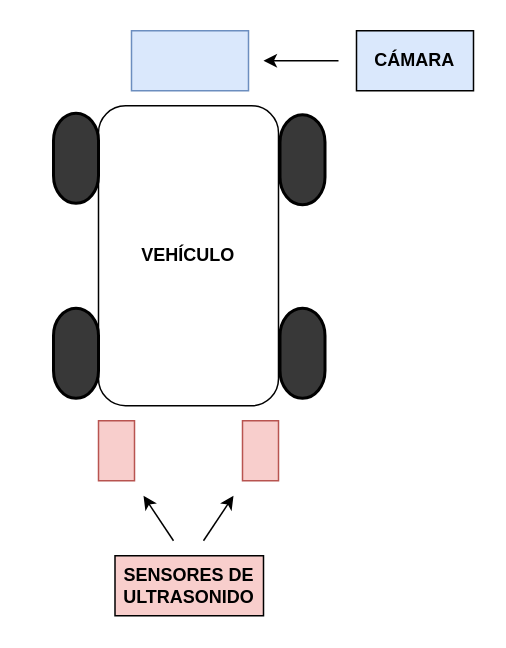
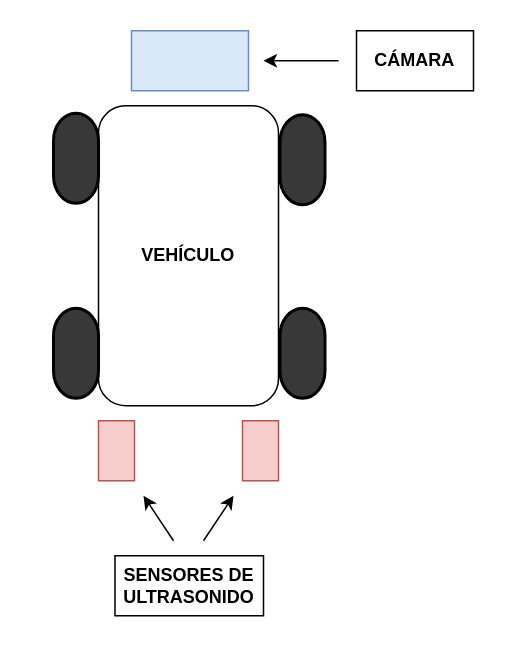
(415, 61) -> (415, 61)
(189, 586) -> (189, 586)
